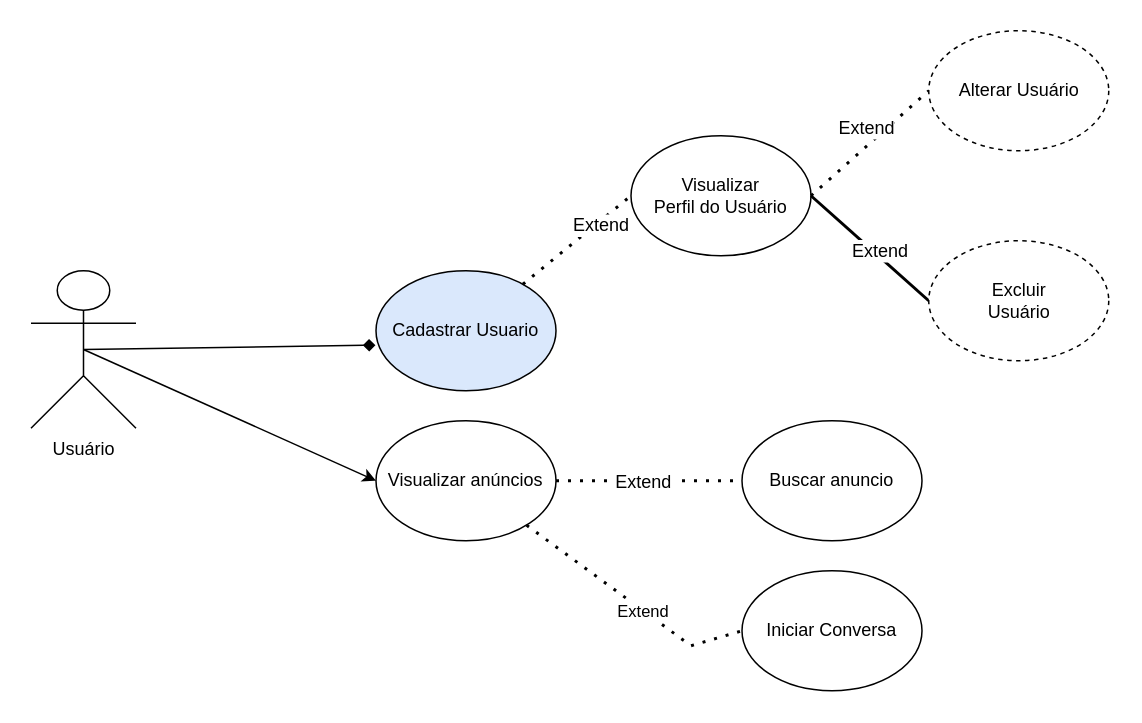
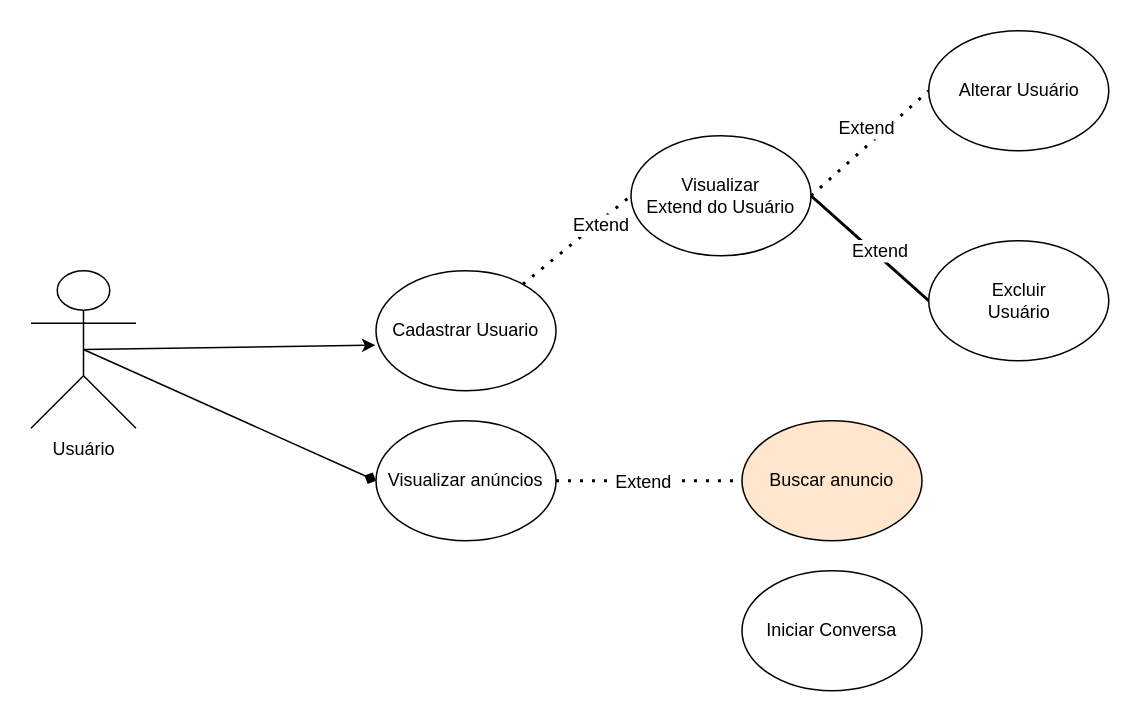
(1019, 91) -> (1019, 91)
(721, 196) -> (721, 196)
(1019, 301) -> (1019, 301)
(466, 331) -> (466, 331)
(363, 345) -> (364, 345)
(365, 476) -> (364, 476)
(832, 481) -> (832, 481)
(577, 562) -> none
